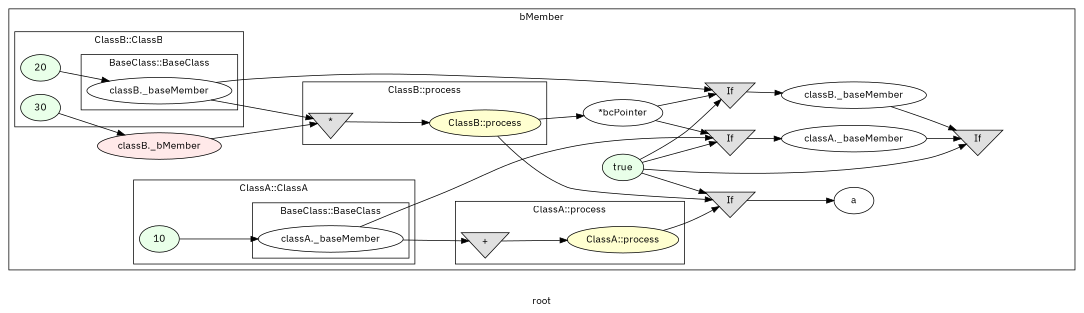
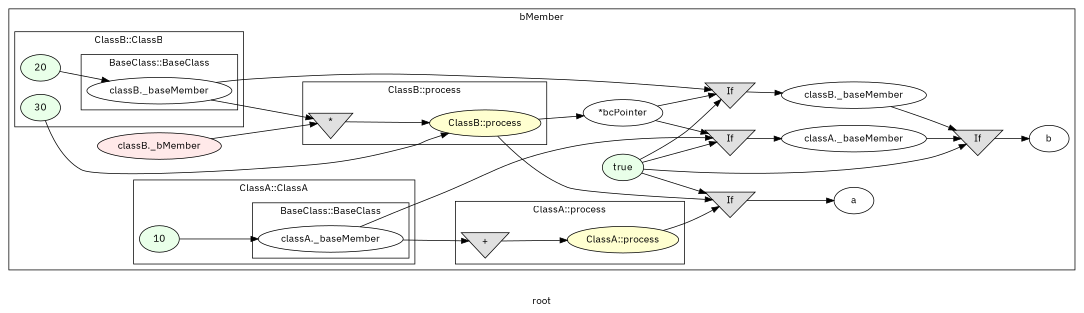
(85, 122) -> (232, 170)
none -> (1049, 139)
